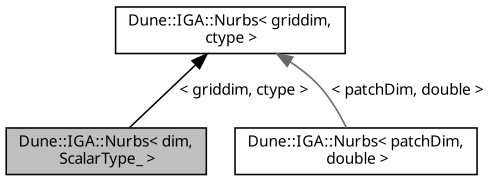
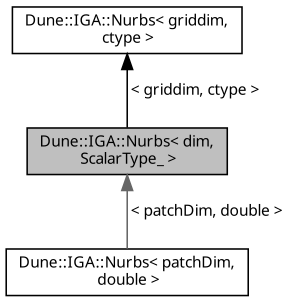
(323, 91) -> (127, 220)
